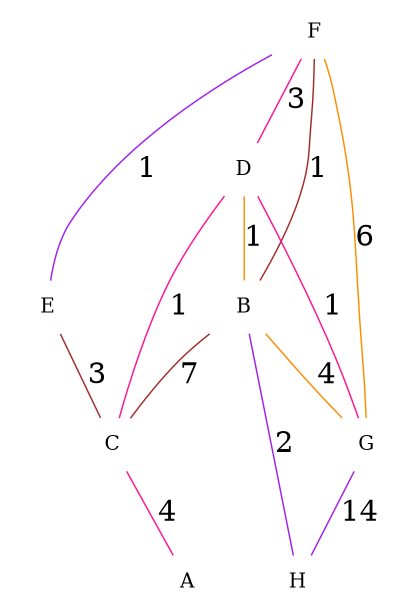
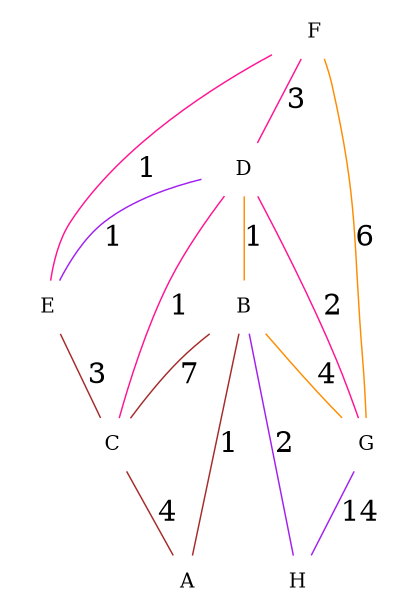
(137, 147) -> (137, 147)
(306, 174) -> (216, 445)
none -> (118, 213)
(333, 307) -> (333, 307)
(150, 513) -> (150, 513)
